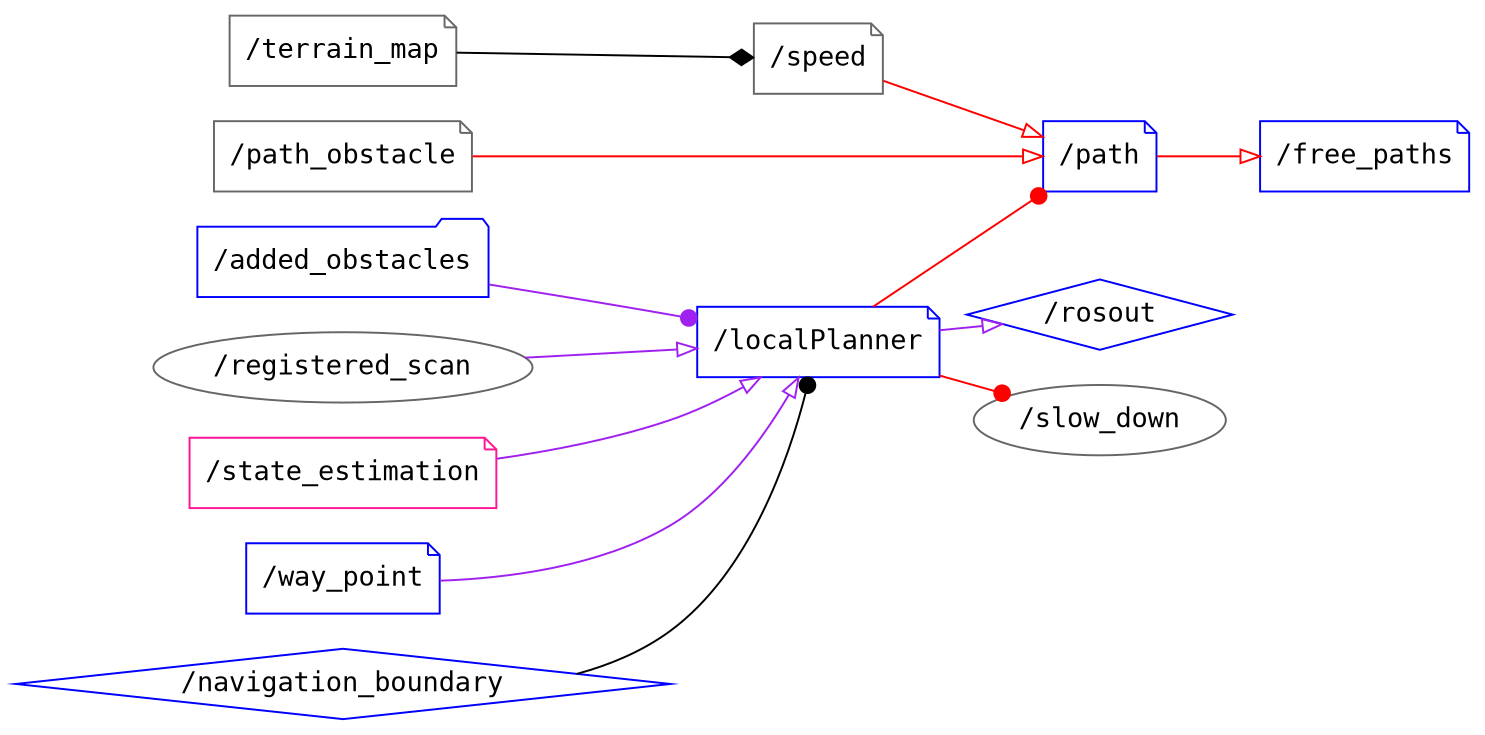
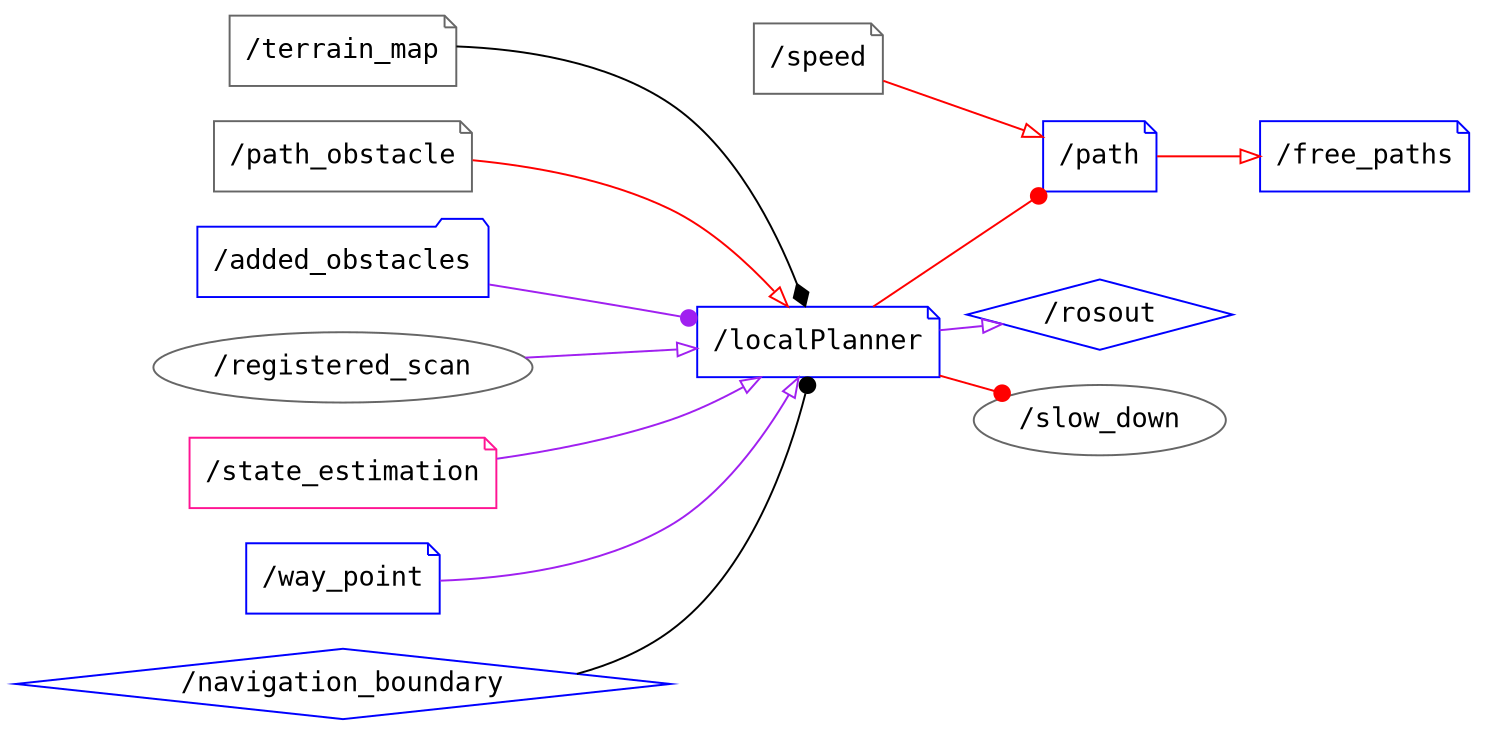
(593, 55) -> (670, 104)
(748, 156) -> (637, 195)
